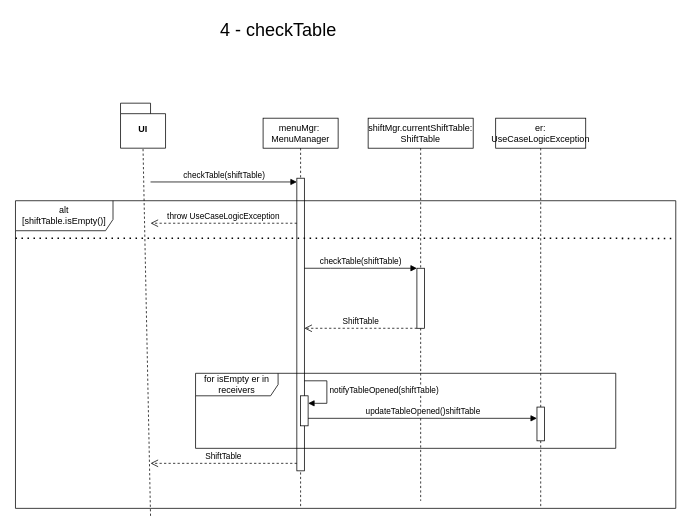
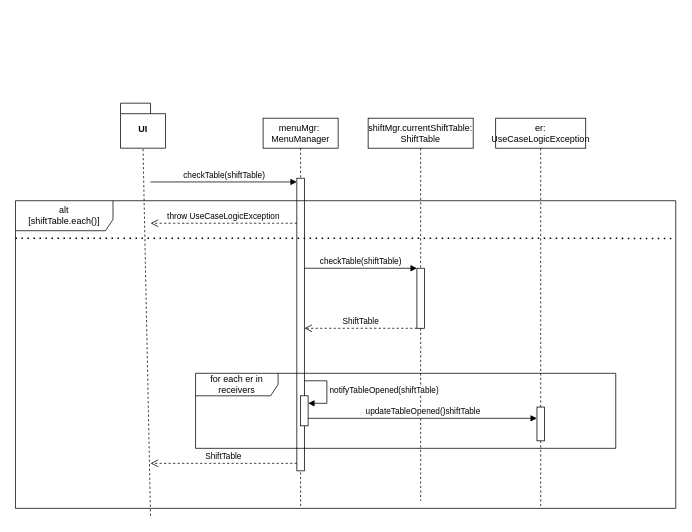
(278, 30) -> none
(64, 216) -> (64, 216)
(237, 384) -> (237, 384)
